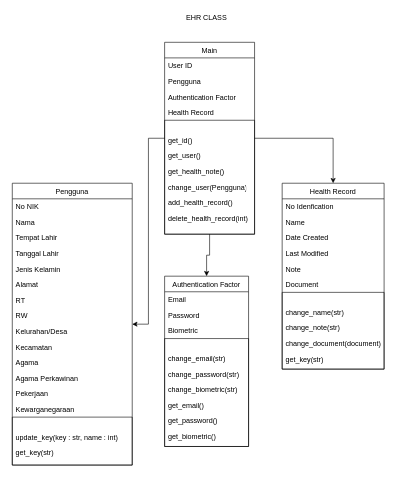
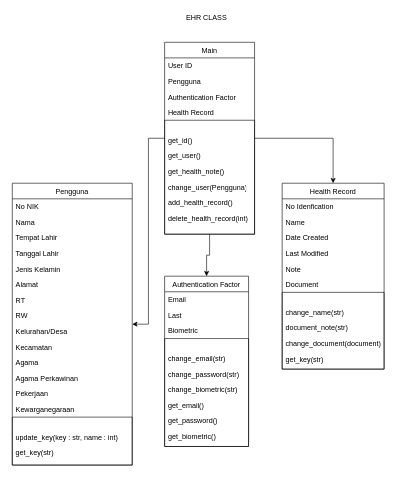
(184, 316) -> (176, 316)
(318, 328) -> (322, 328)
